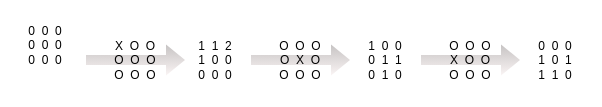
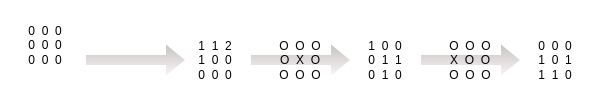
(136, 61) -> none
